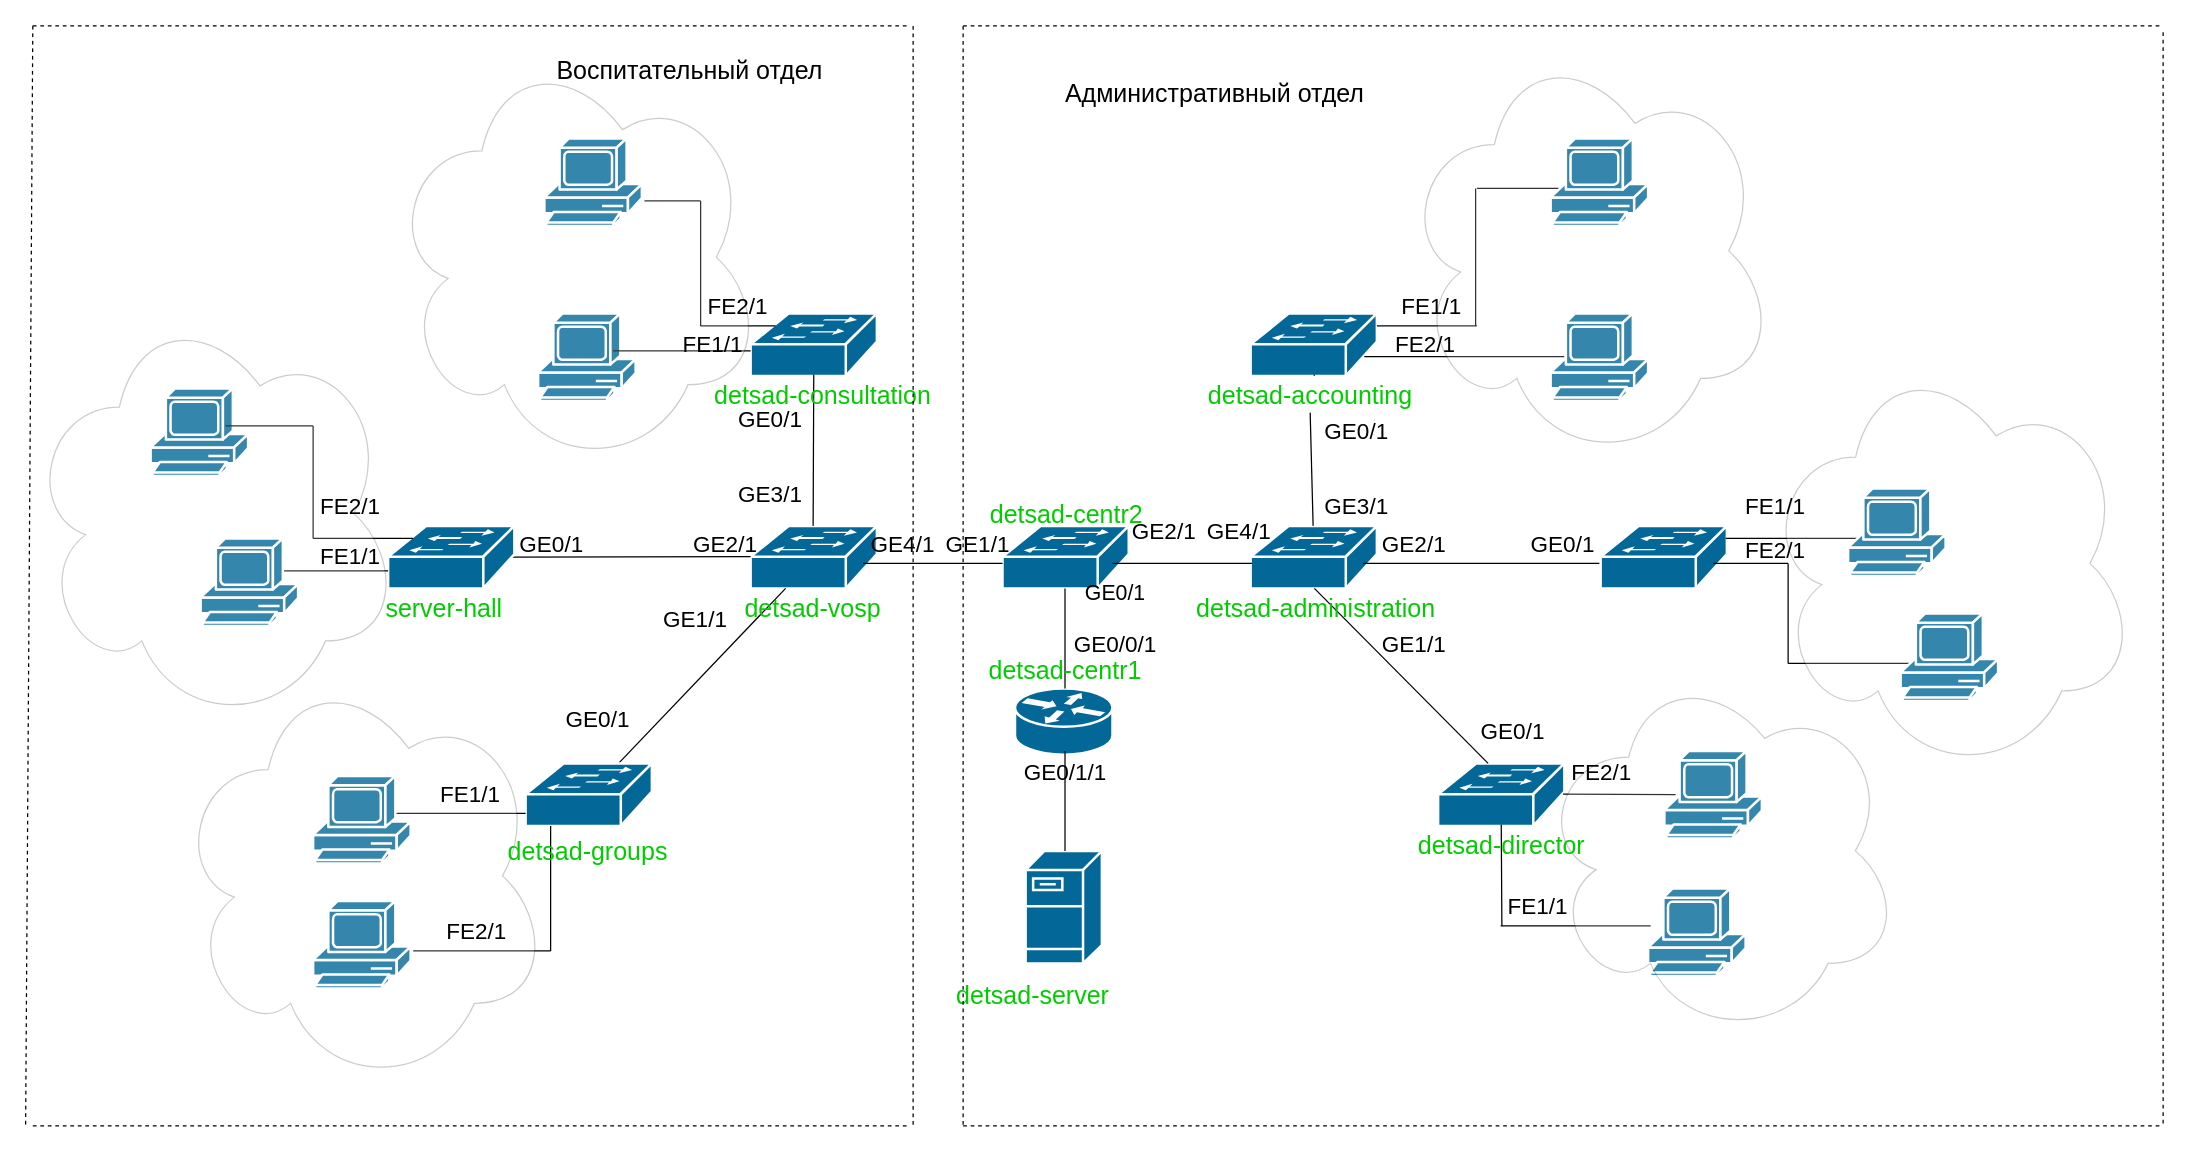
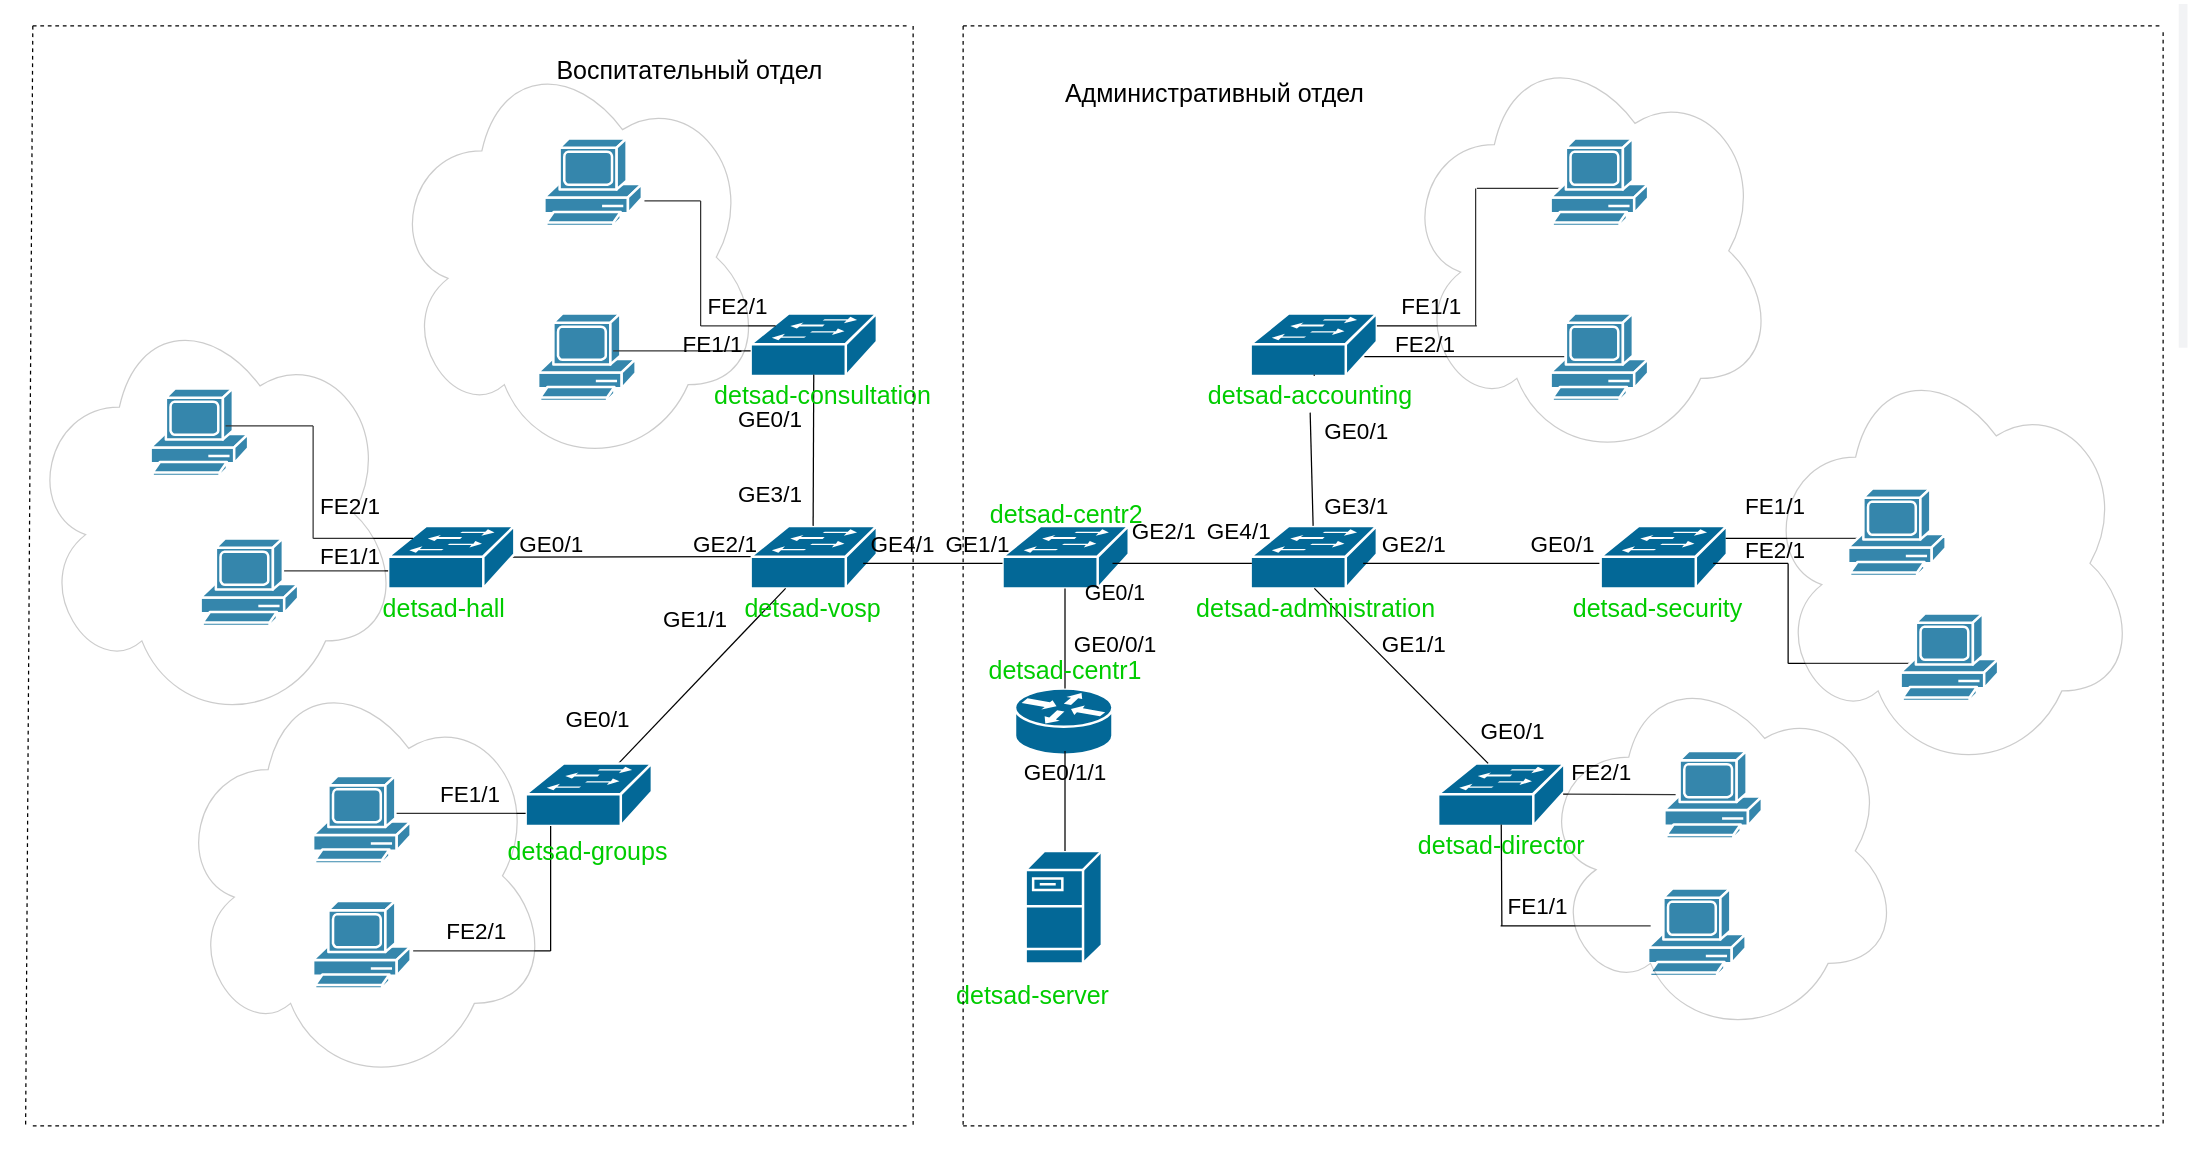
(444, 607) -> (444, 607)
none -> (1658, 607)
